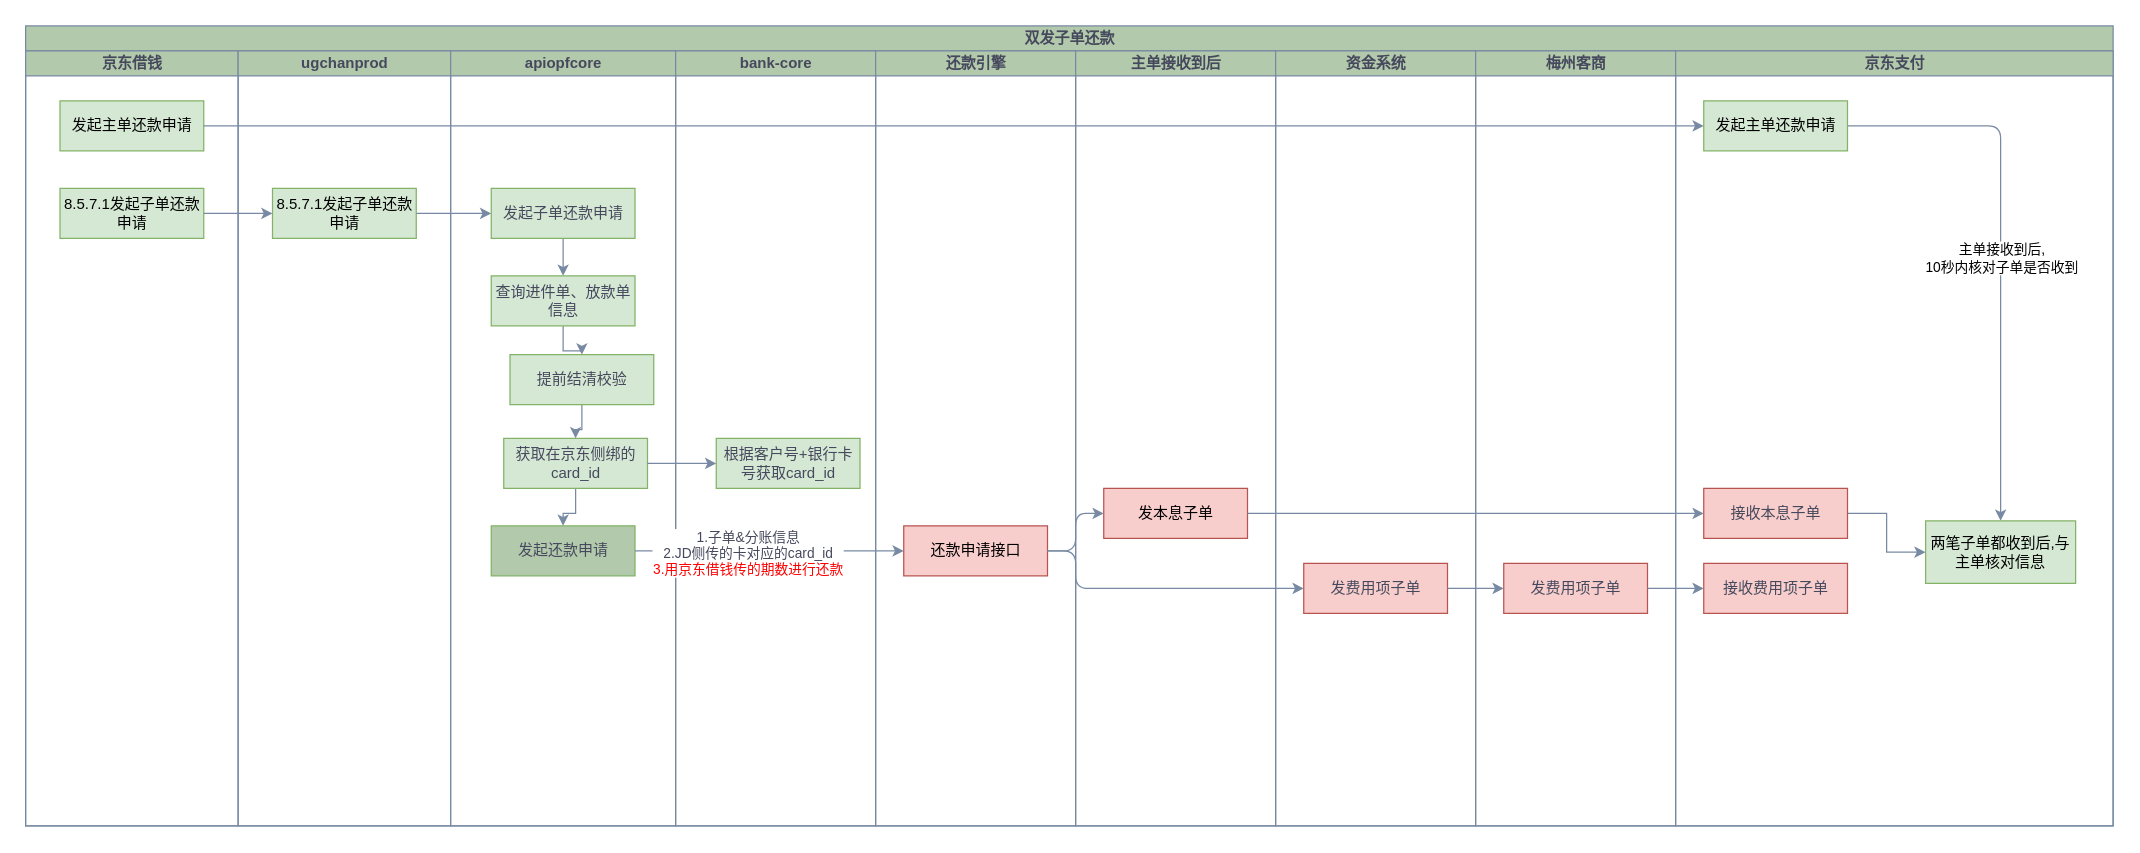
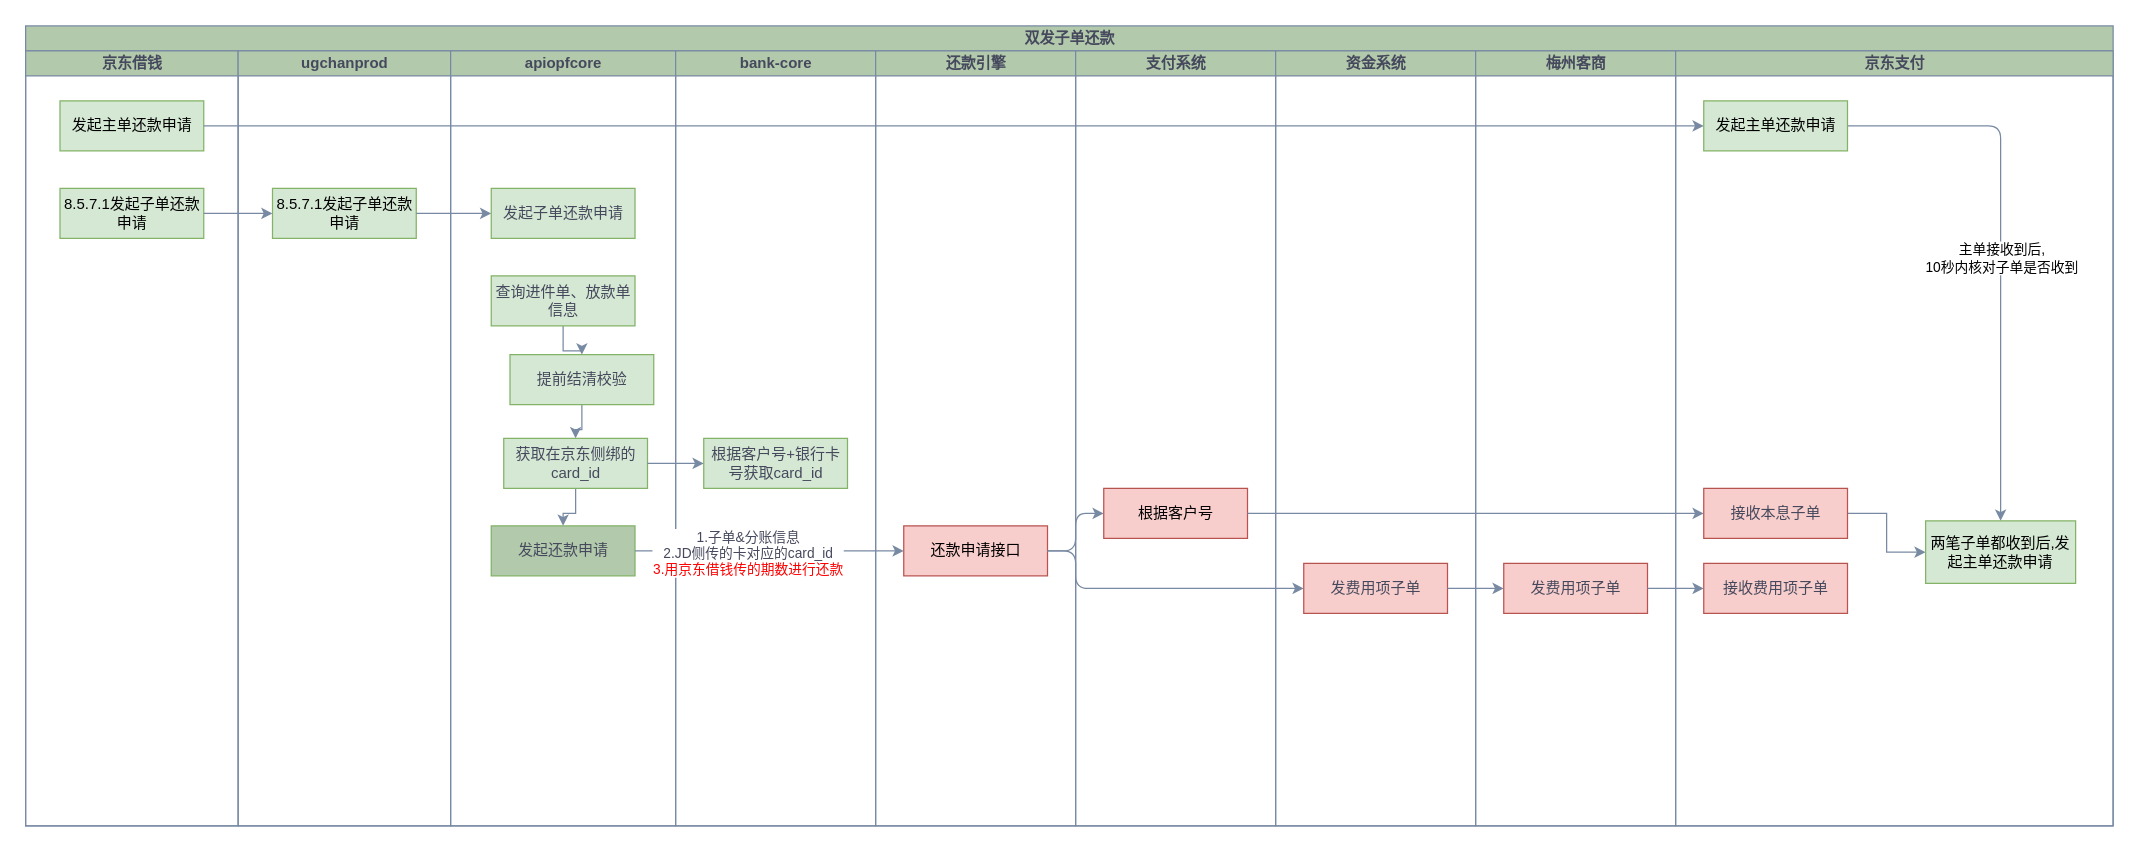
(1176, 63) -> (1176, 63)
(563, 261) -> none
(788, 463) -> (776, 463)
(1176, 513) -> (1176, 513)
(2001, 552) -> (2001, 552)
